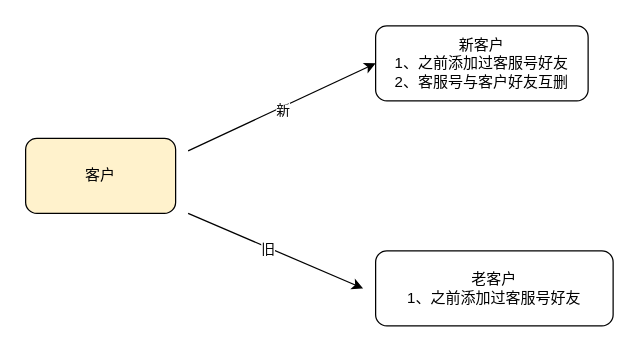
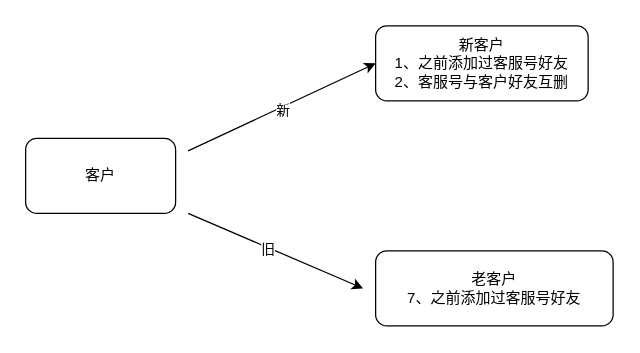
(101, 176) -> (101, 176)
(494, 288) -> (494, 288)
